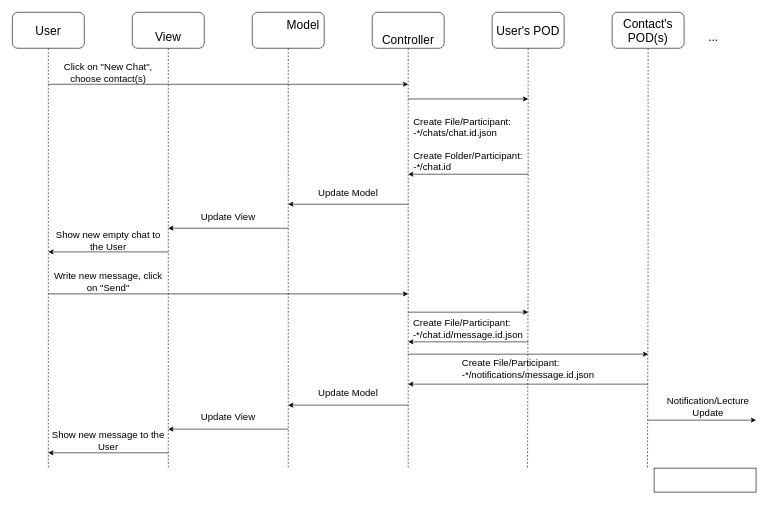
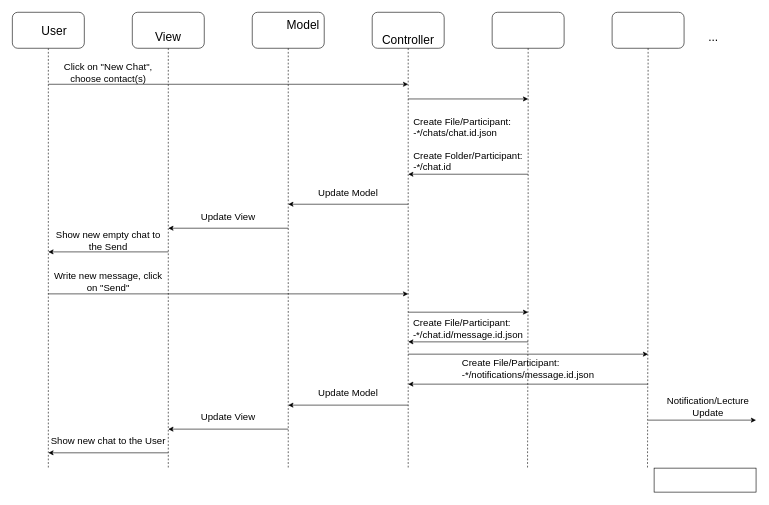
(48, 30) -> (54, 30)
(528, 30) -> none
(648, 30) -> none
(108, 240) -> (108, 240)
(108, 441) -> (108, 441)
